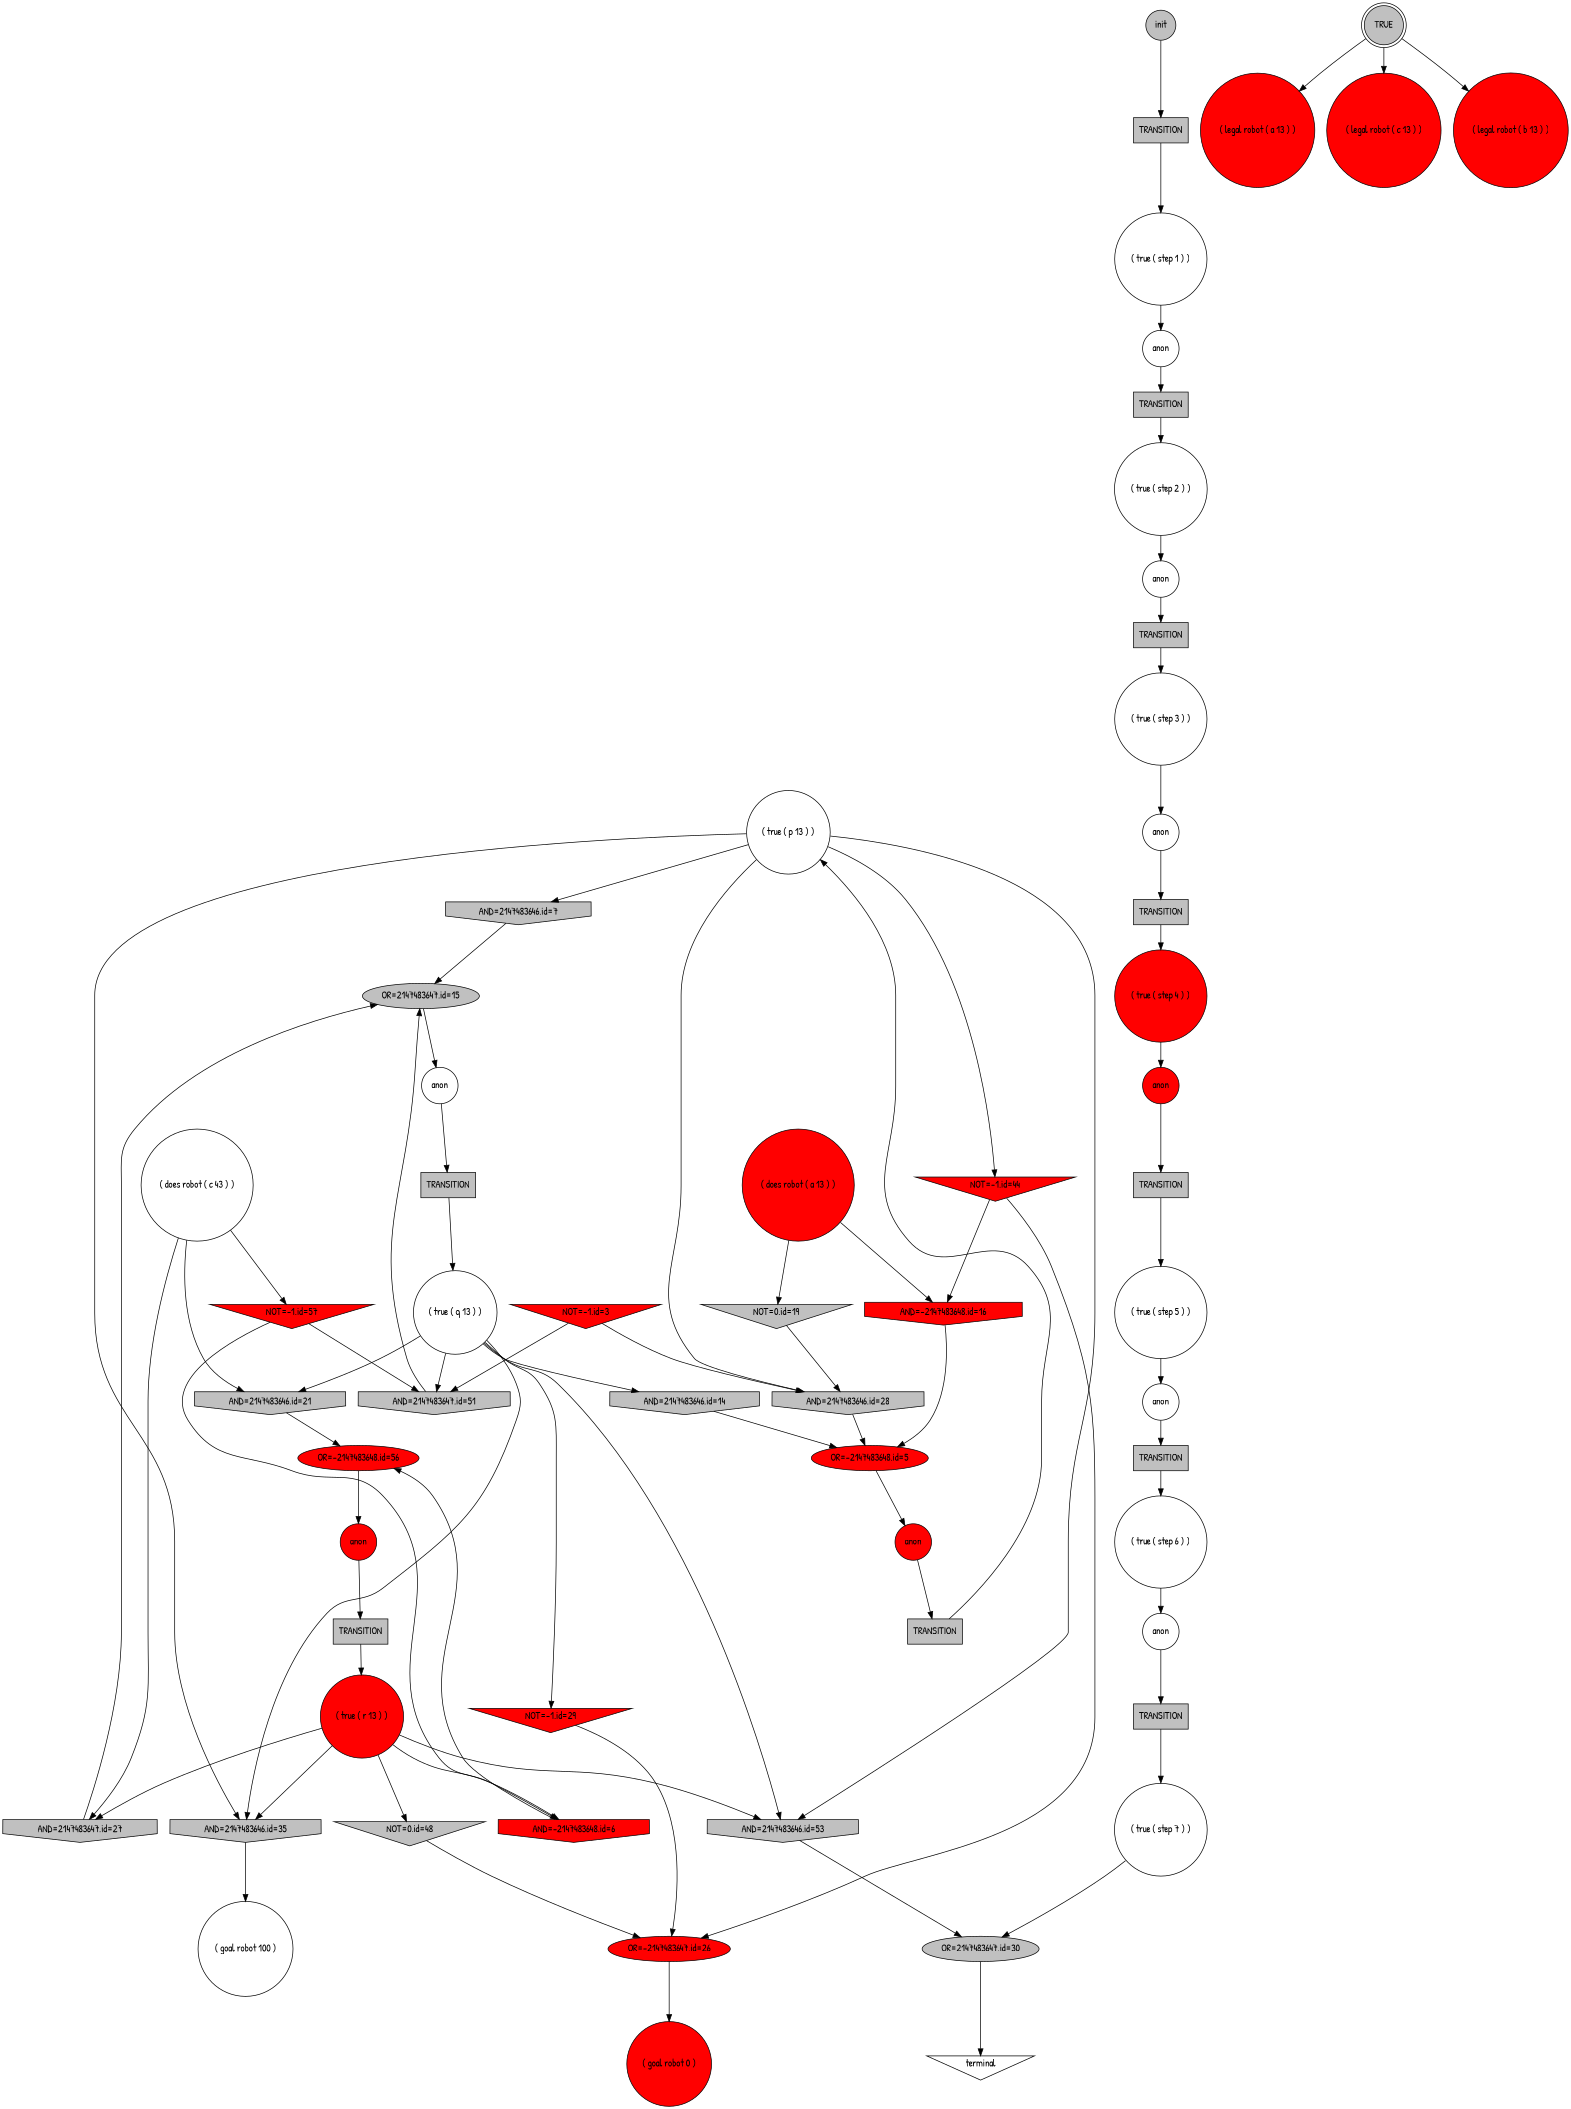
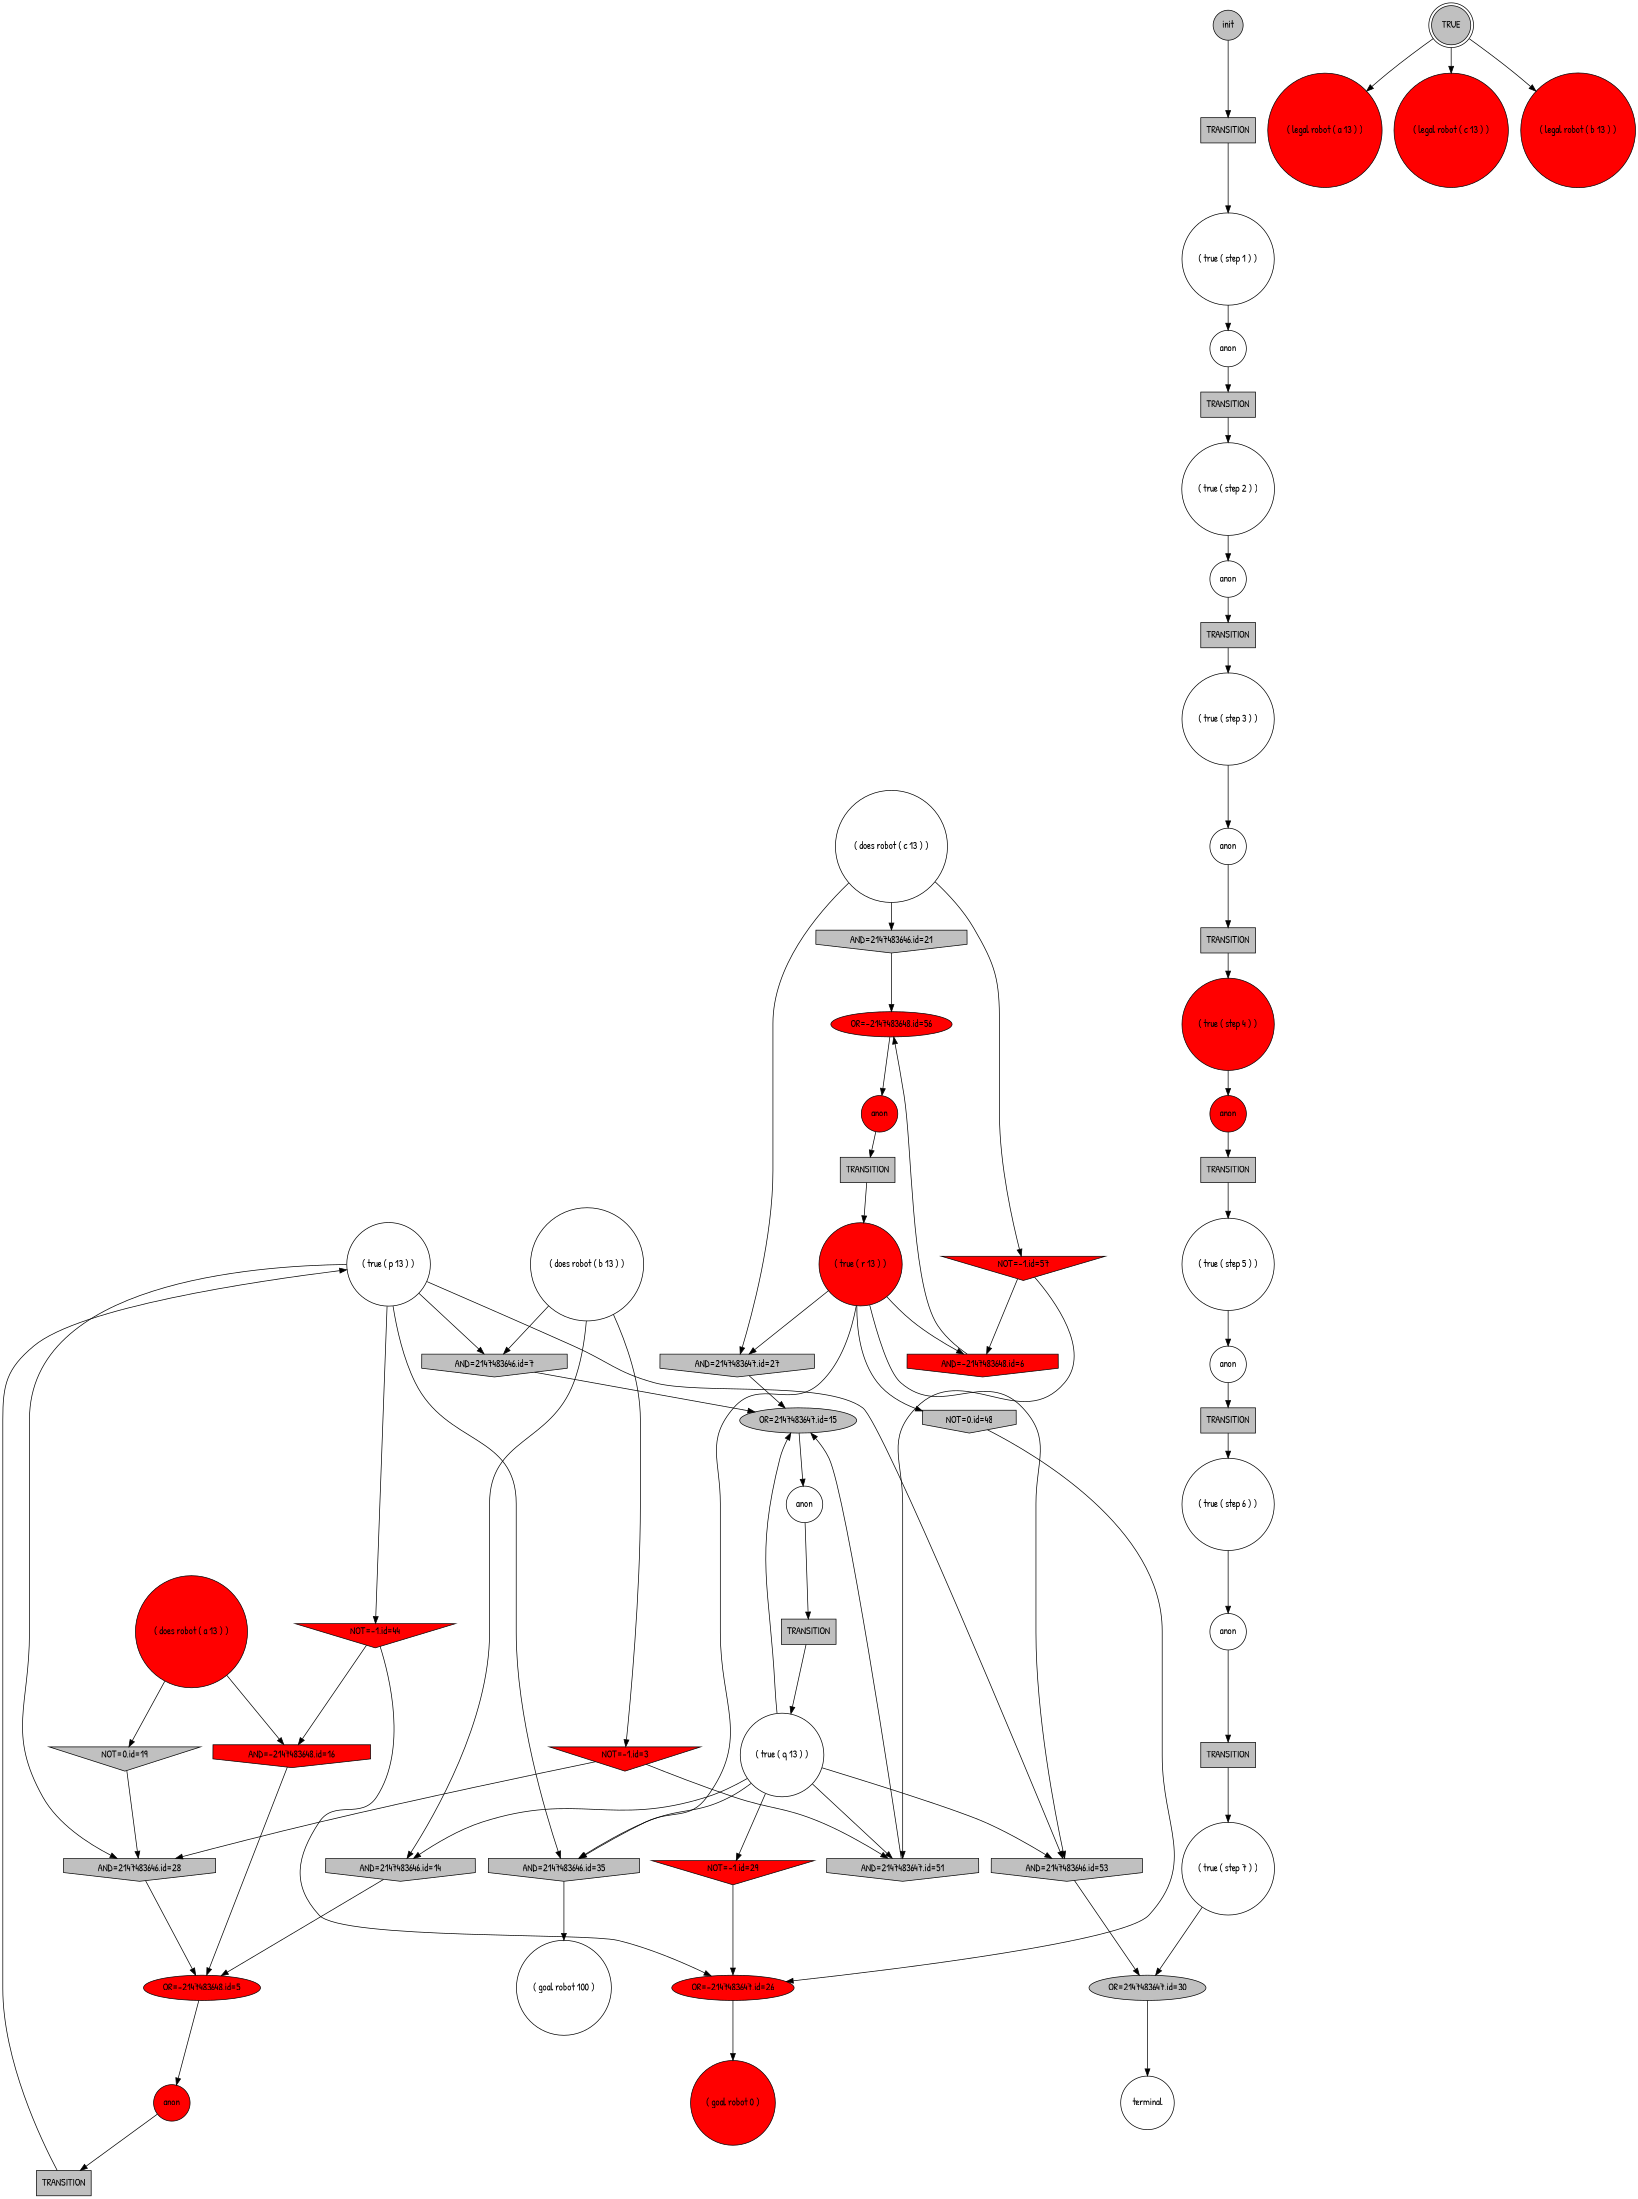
(197, 1185) -> (891, 846)
none -> (587, 1264)
(365, 1366) -> (766, 1575)
(410, 1830) -> (969, 1420)
(981, 2064) -> (1147, 2103)
